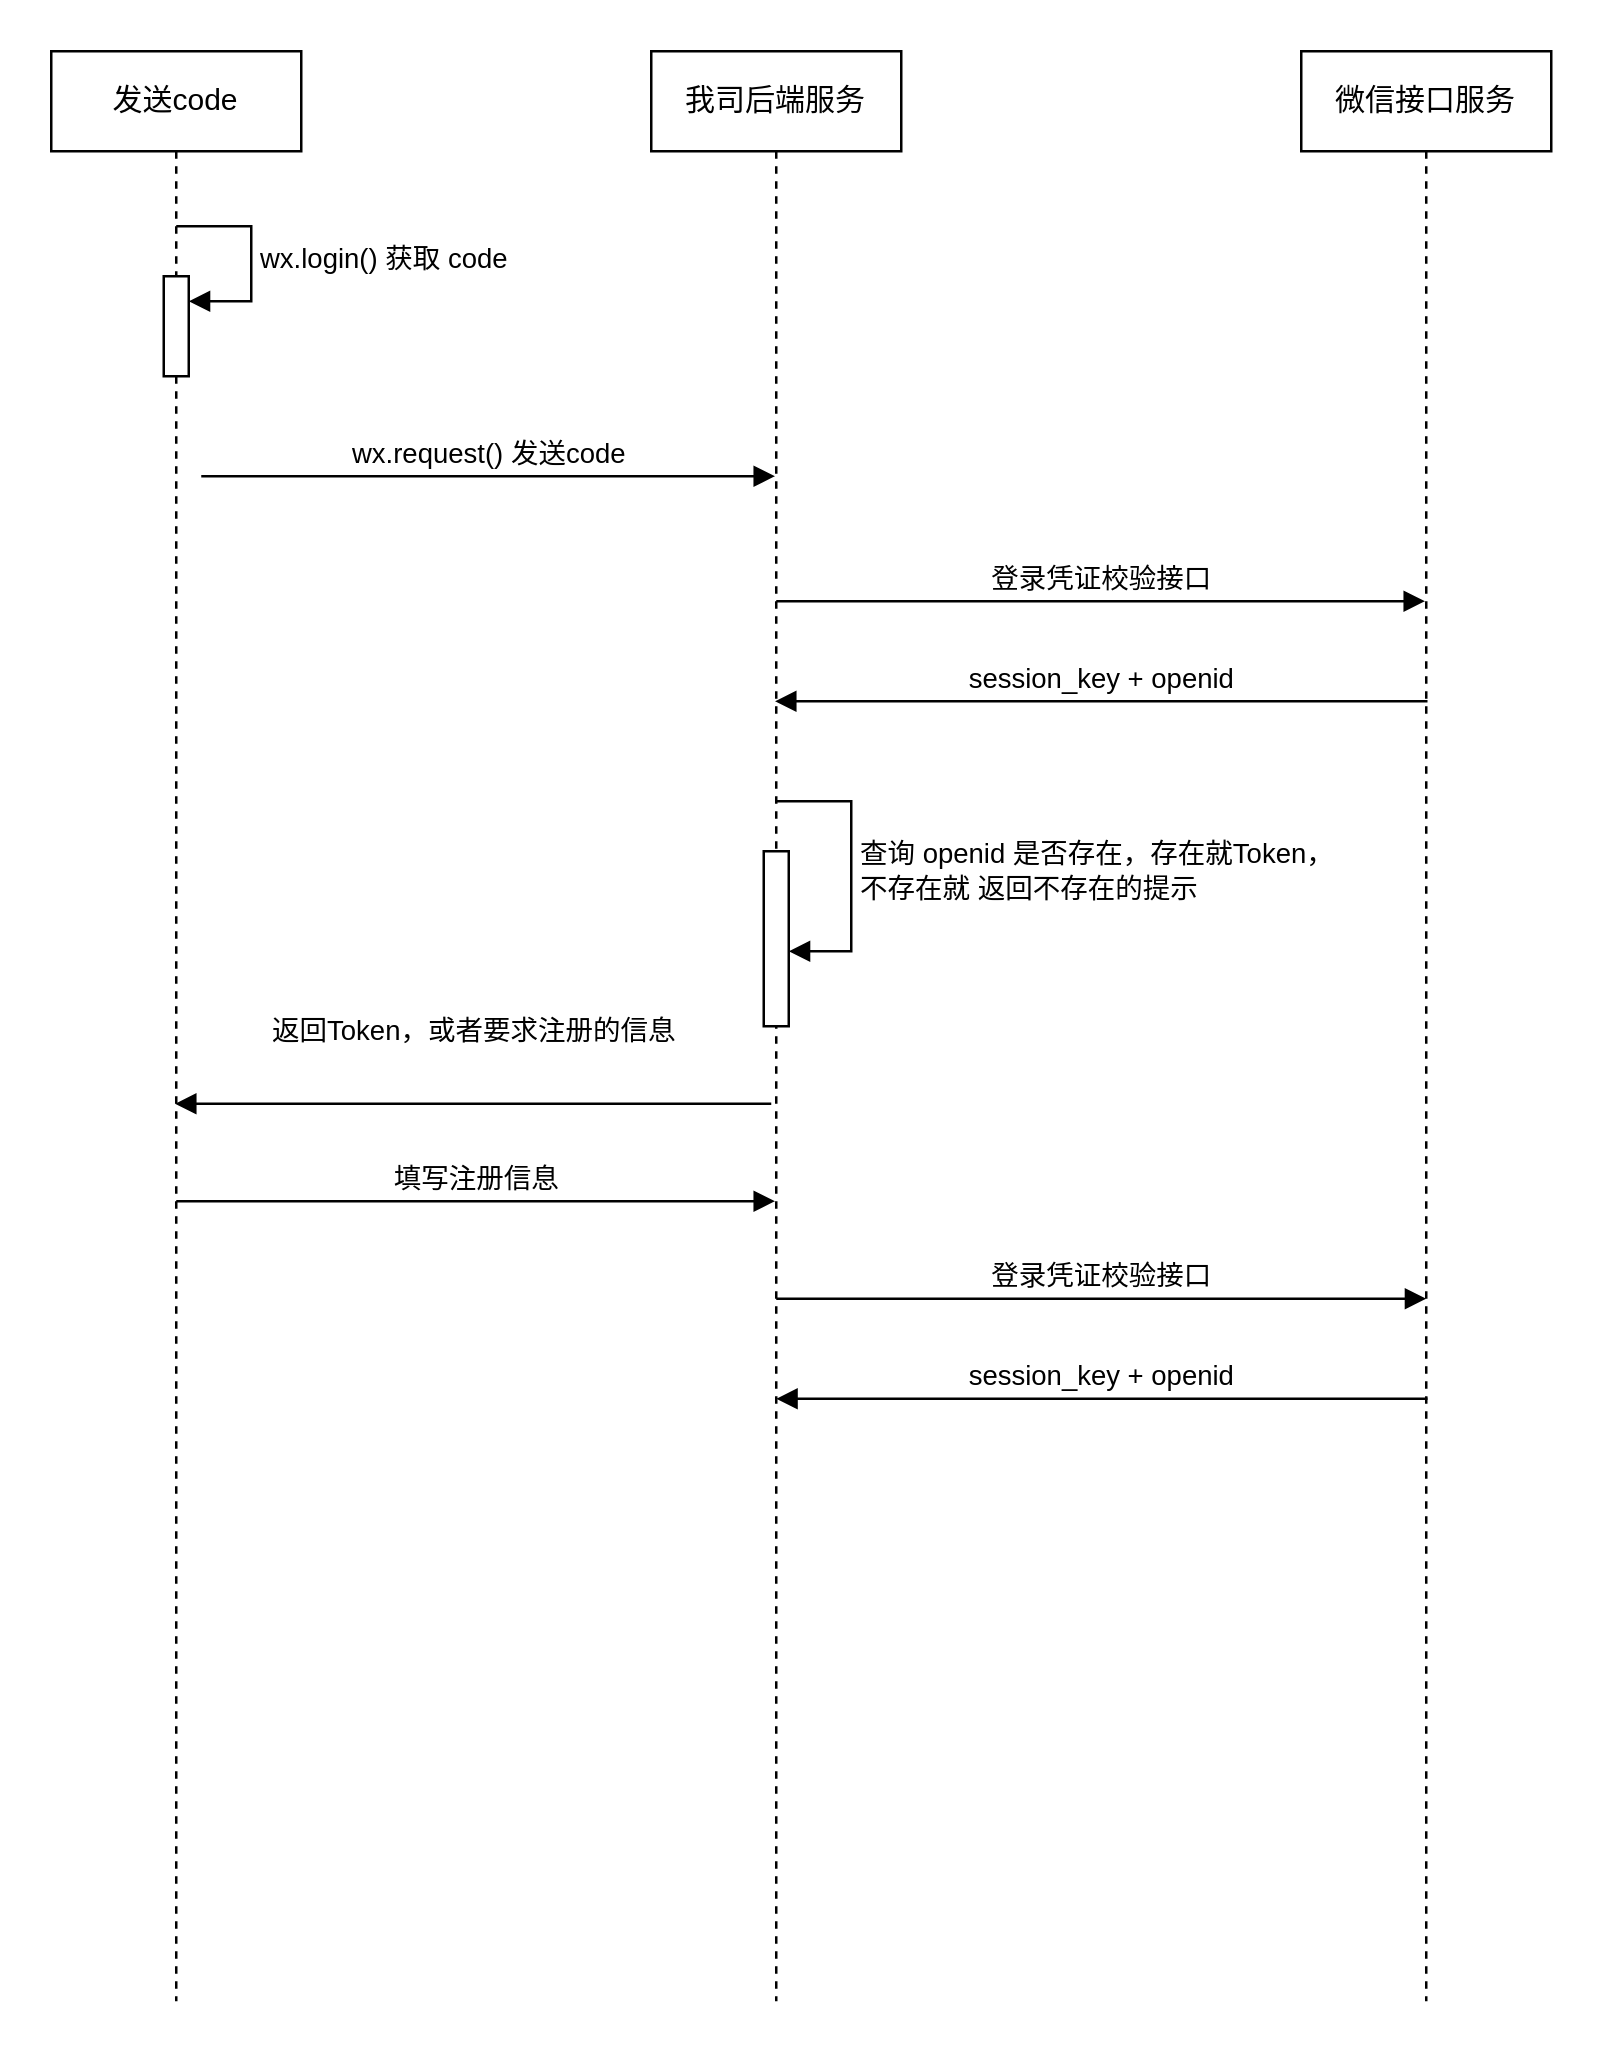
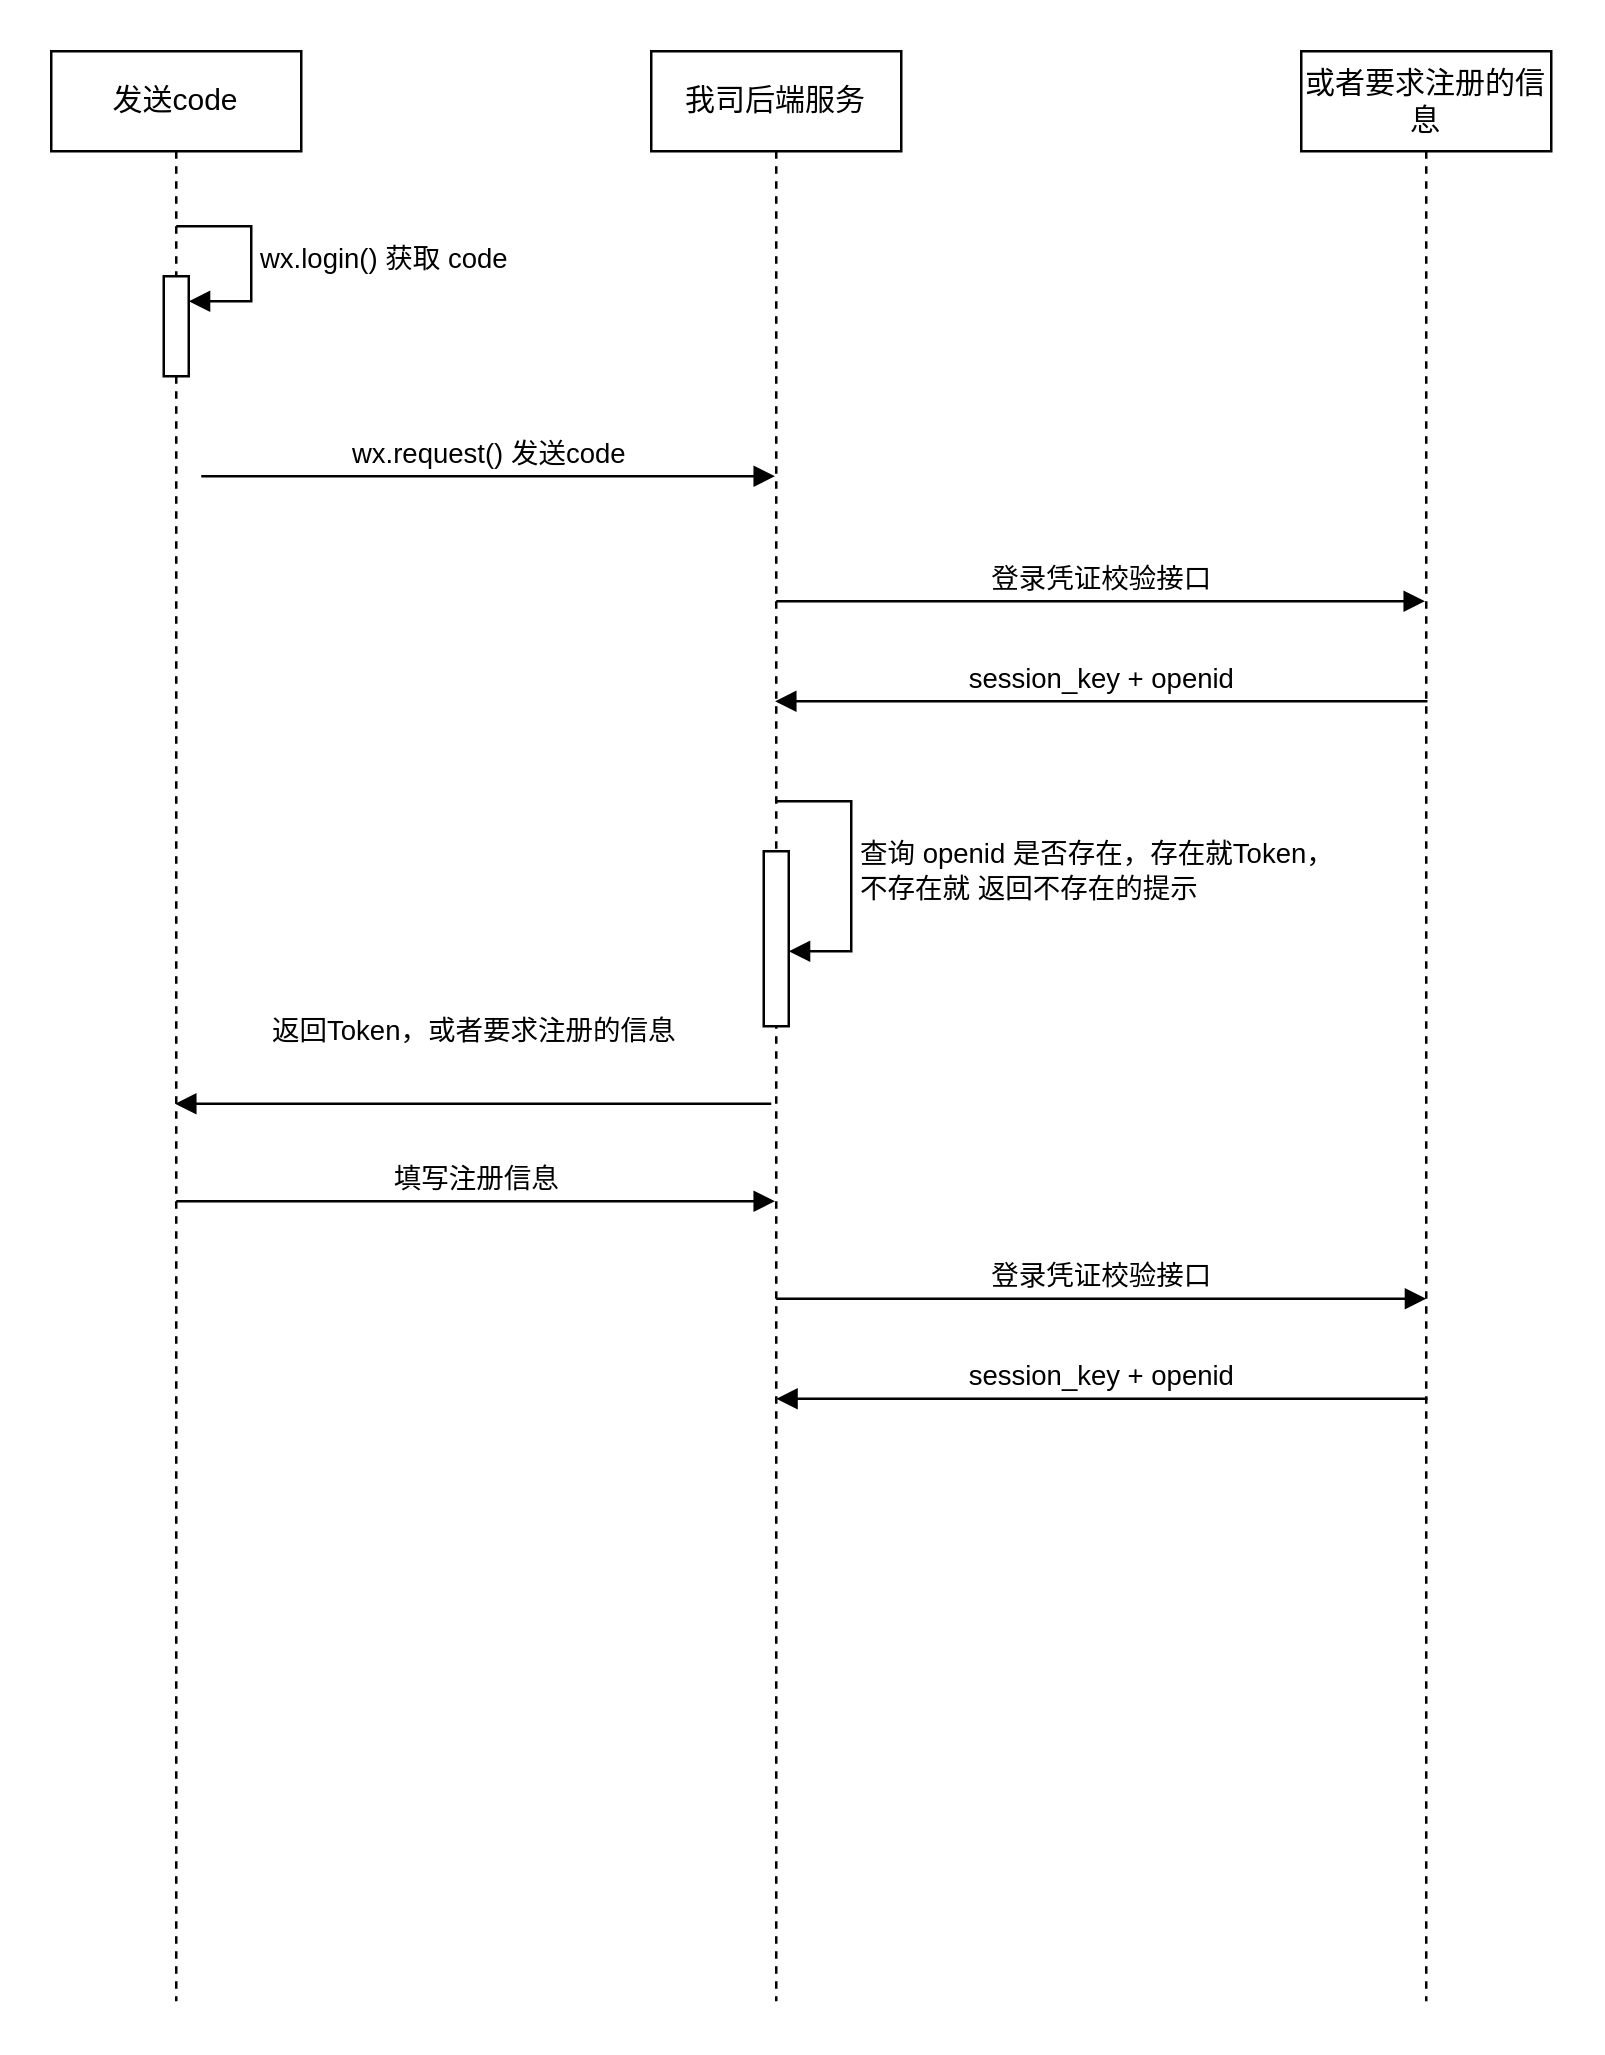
(1426, 101) -> (1426, 101)
